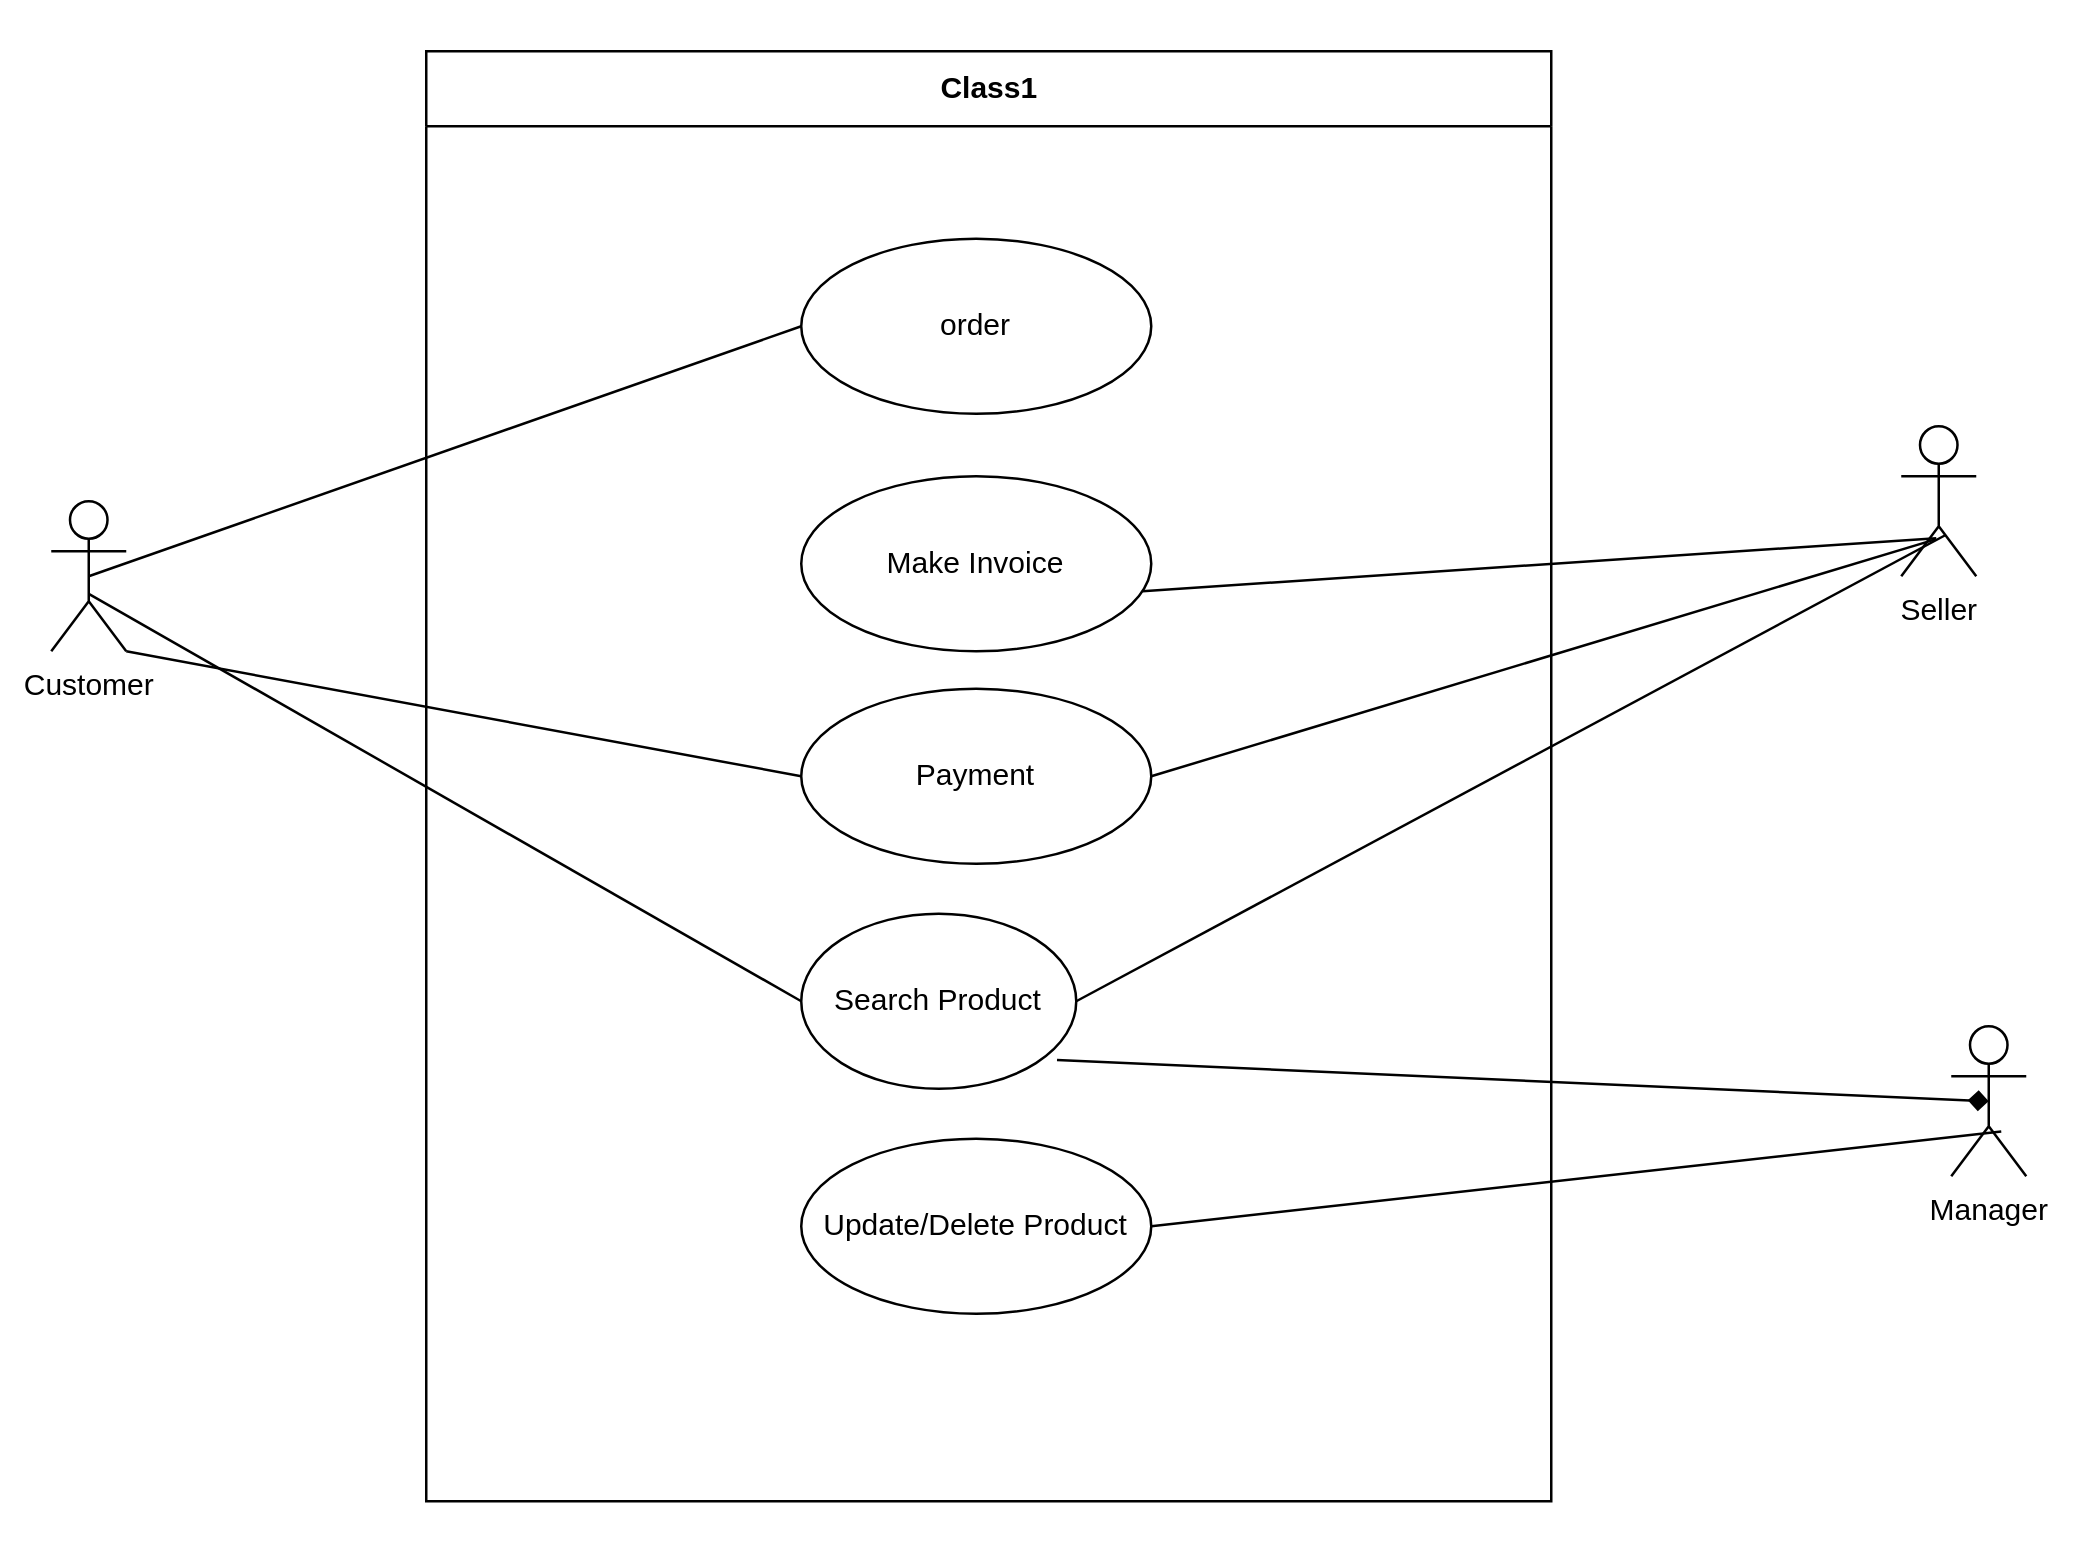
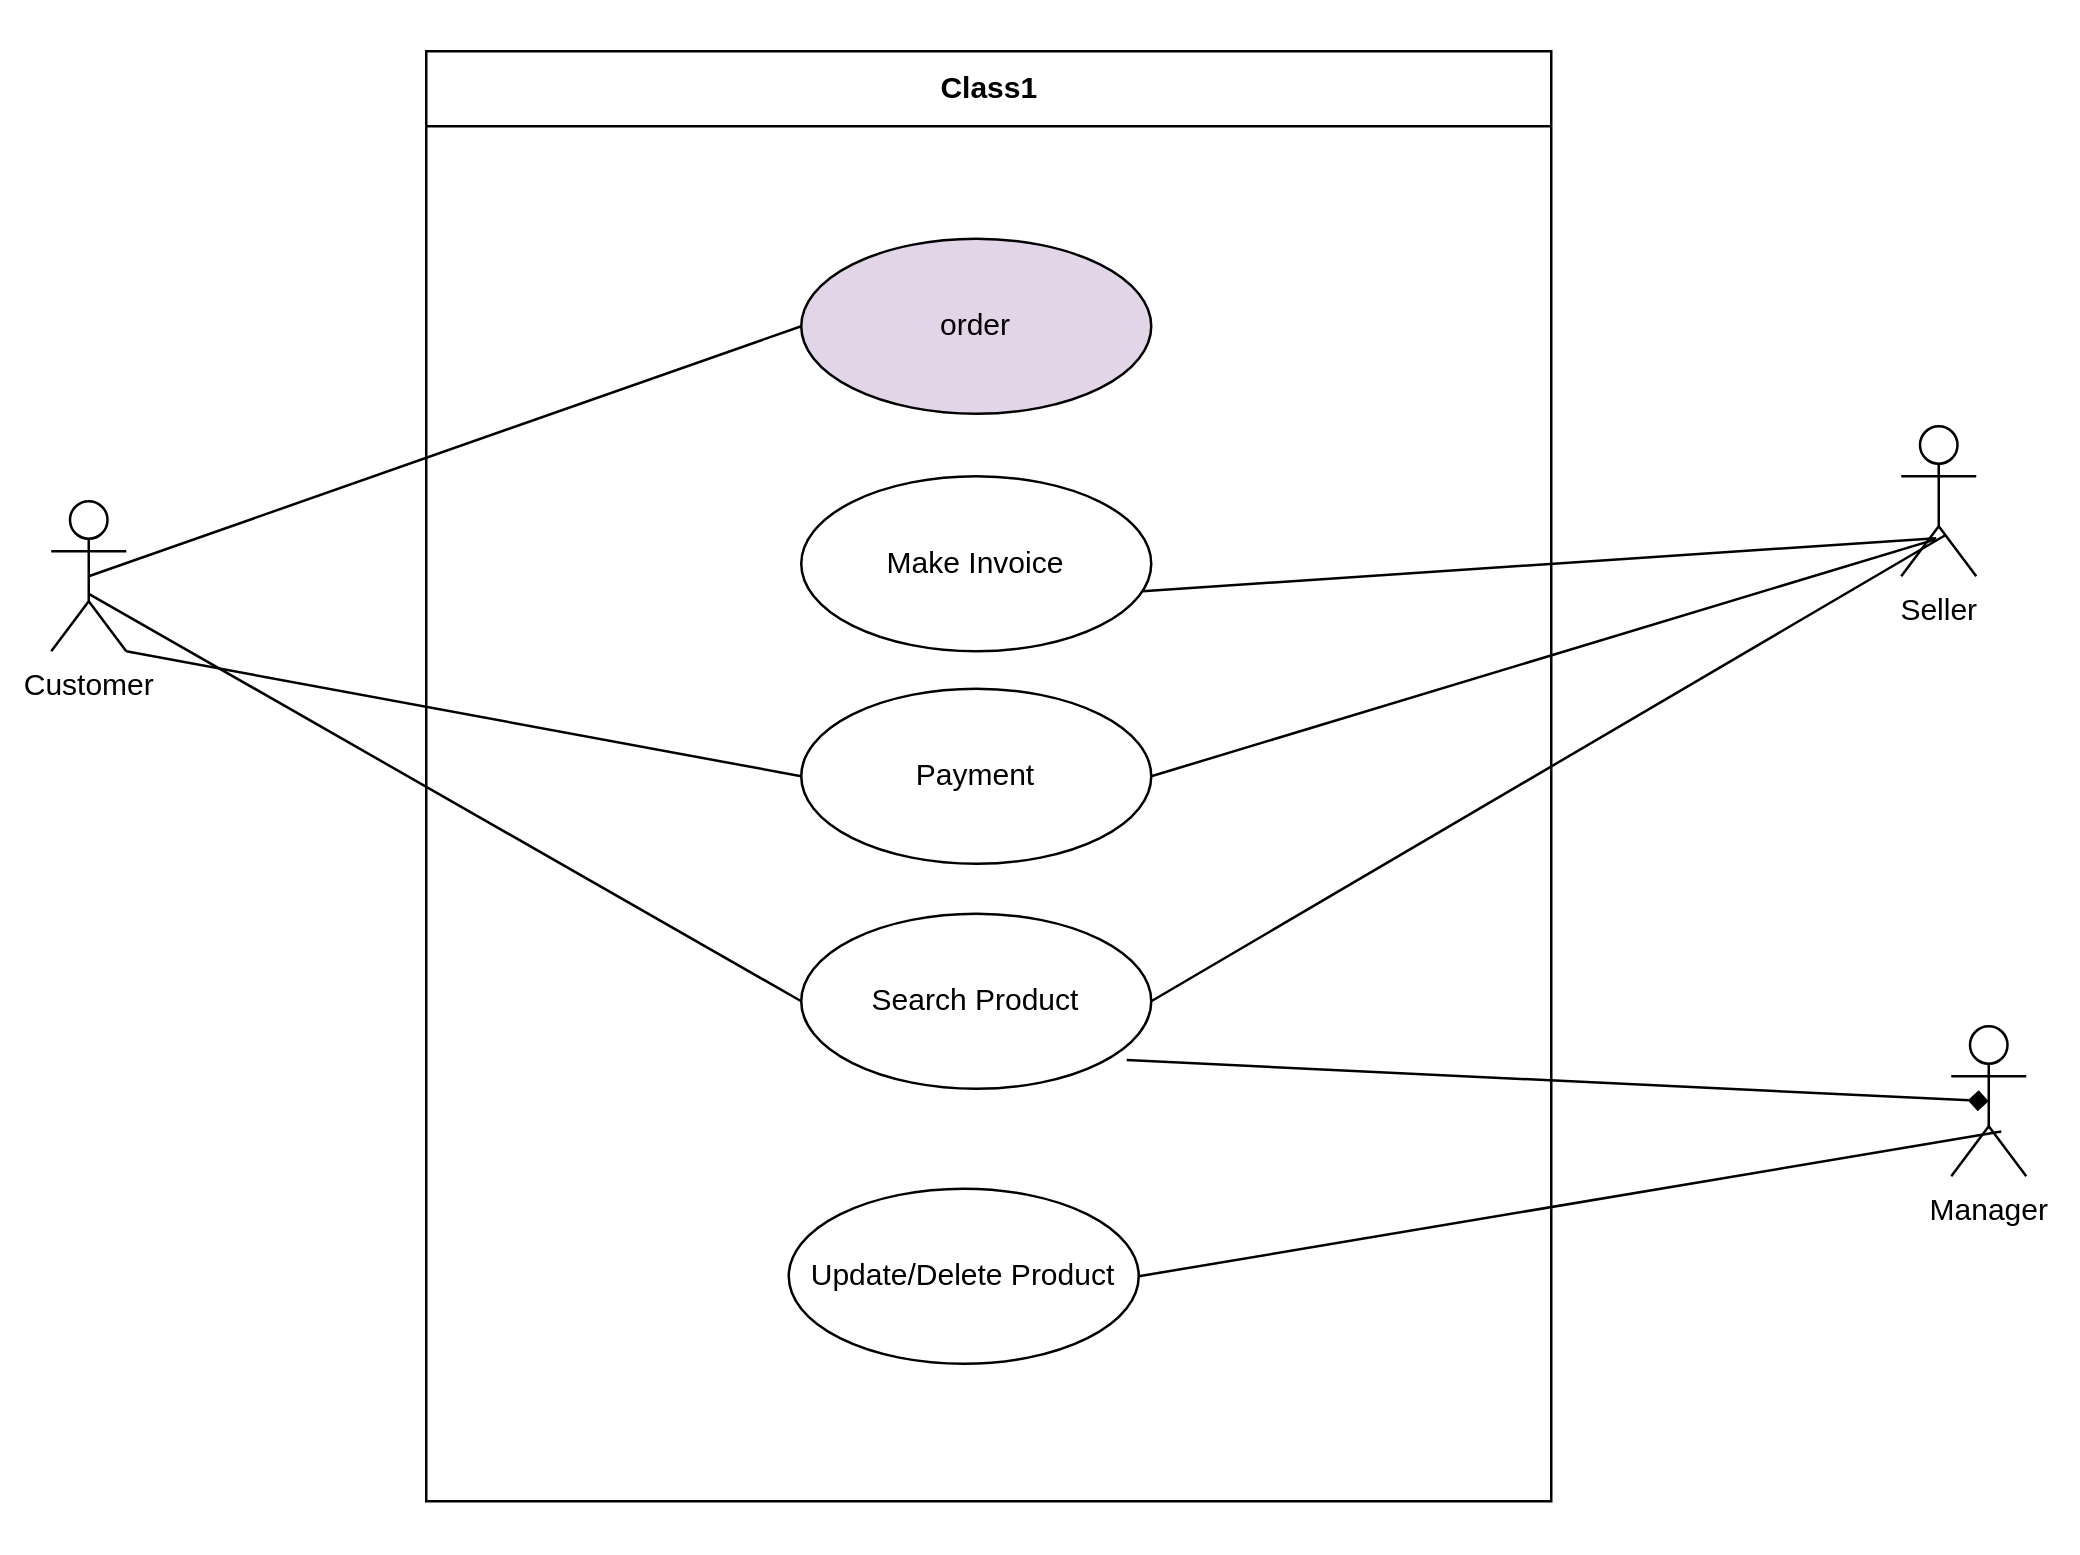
(976, 326) -> (976, 326)
(939, 1001) -> (976, 1001)
(976, 1226) -> (964, 1276)
